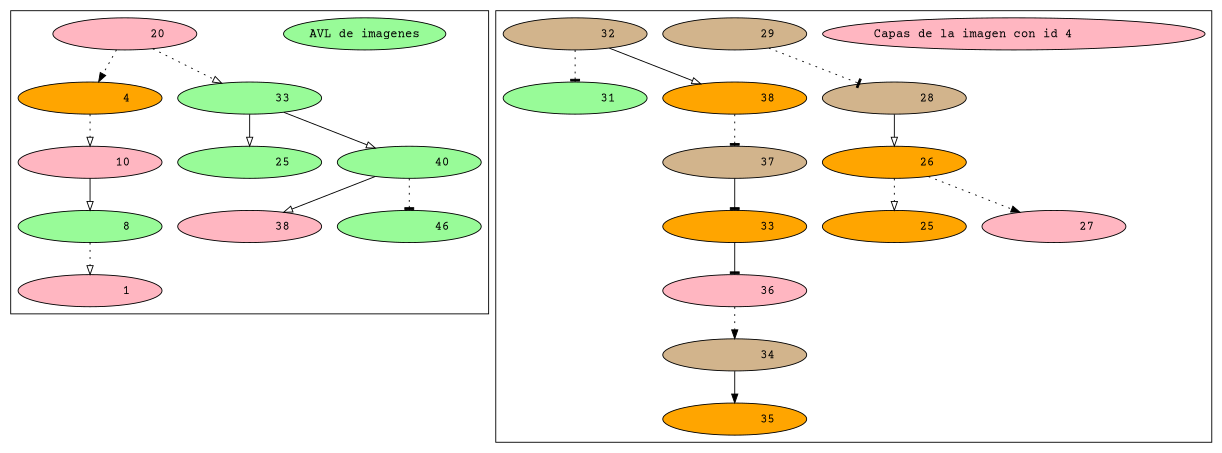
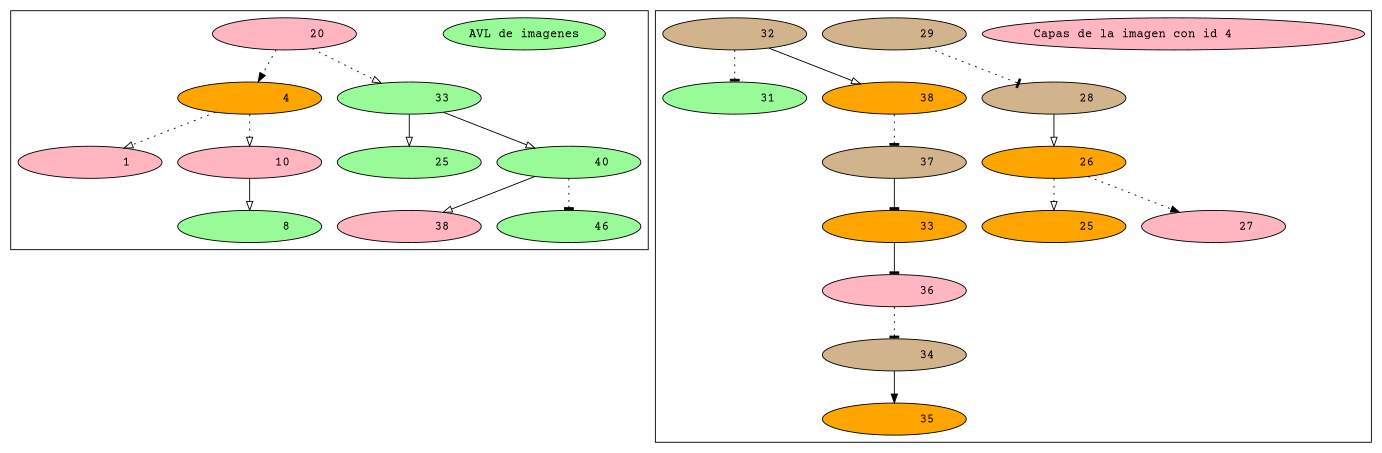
(90, 254) -> (174, 129)
(735, 318) -> (894, 321)
